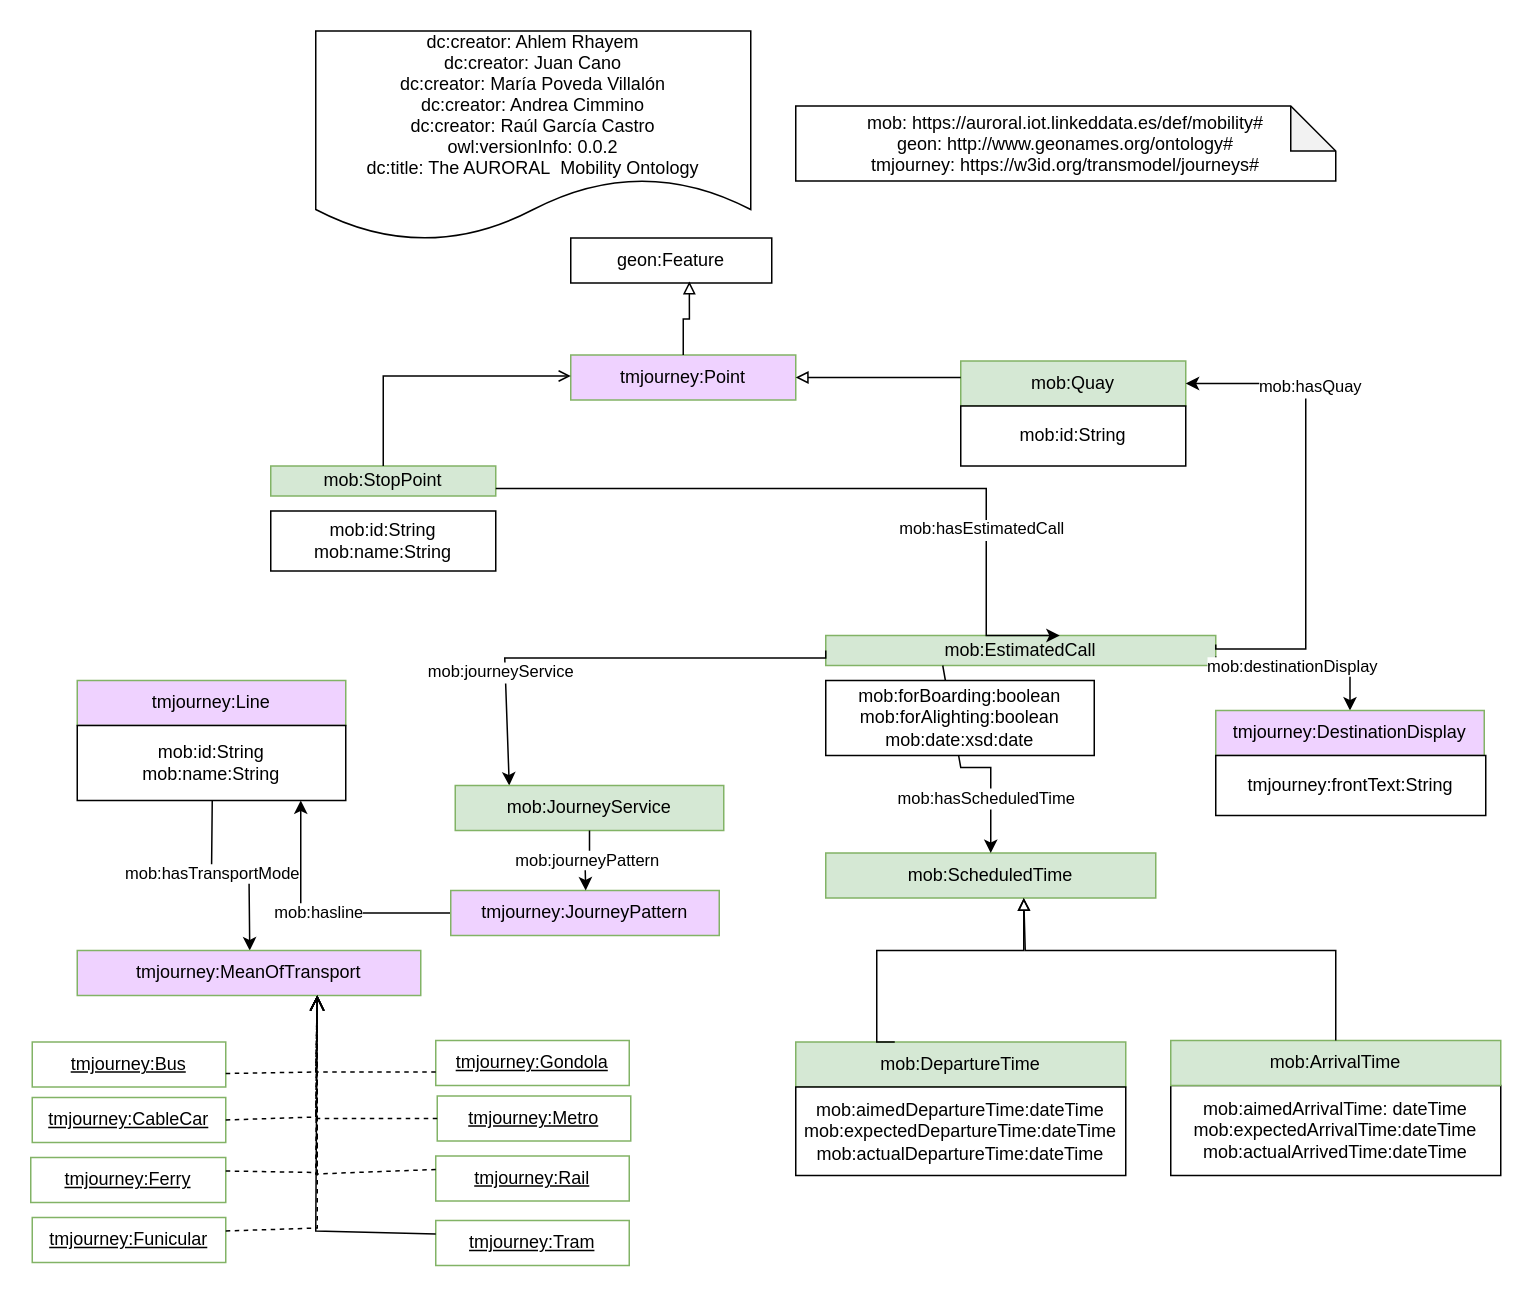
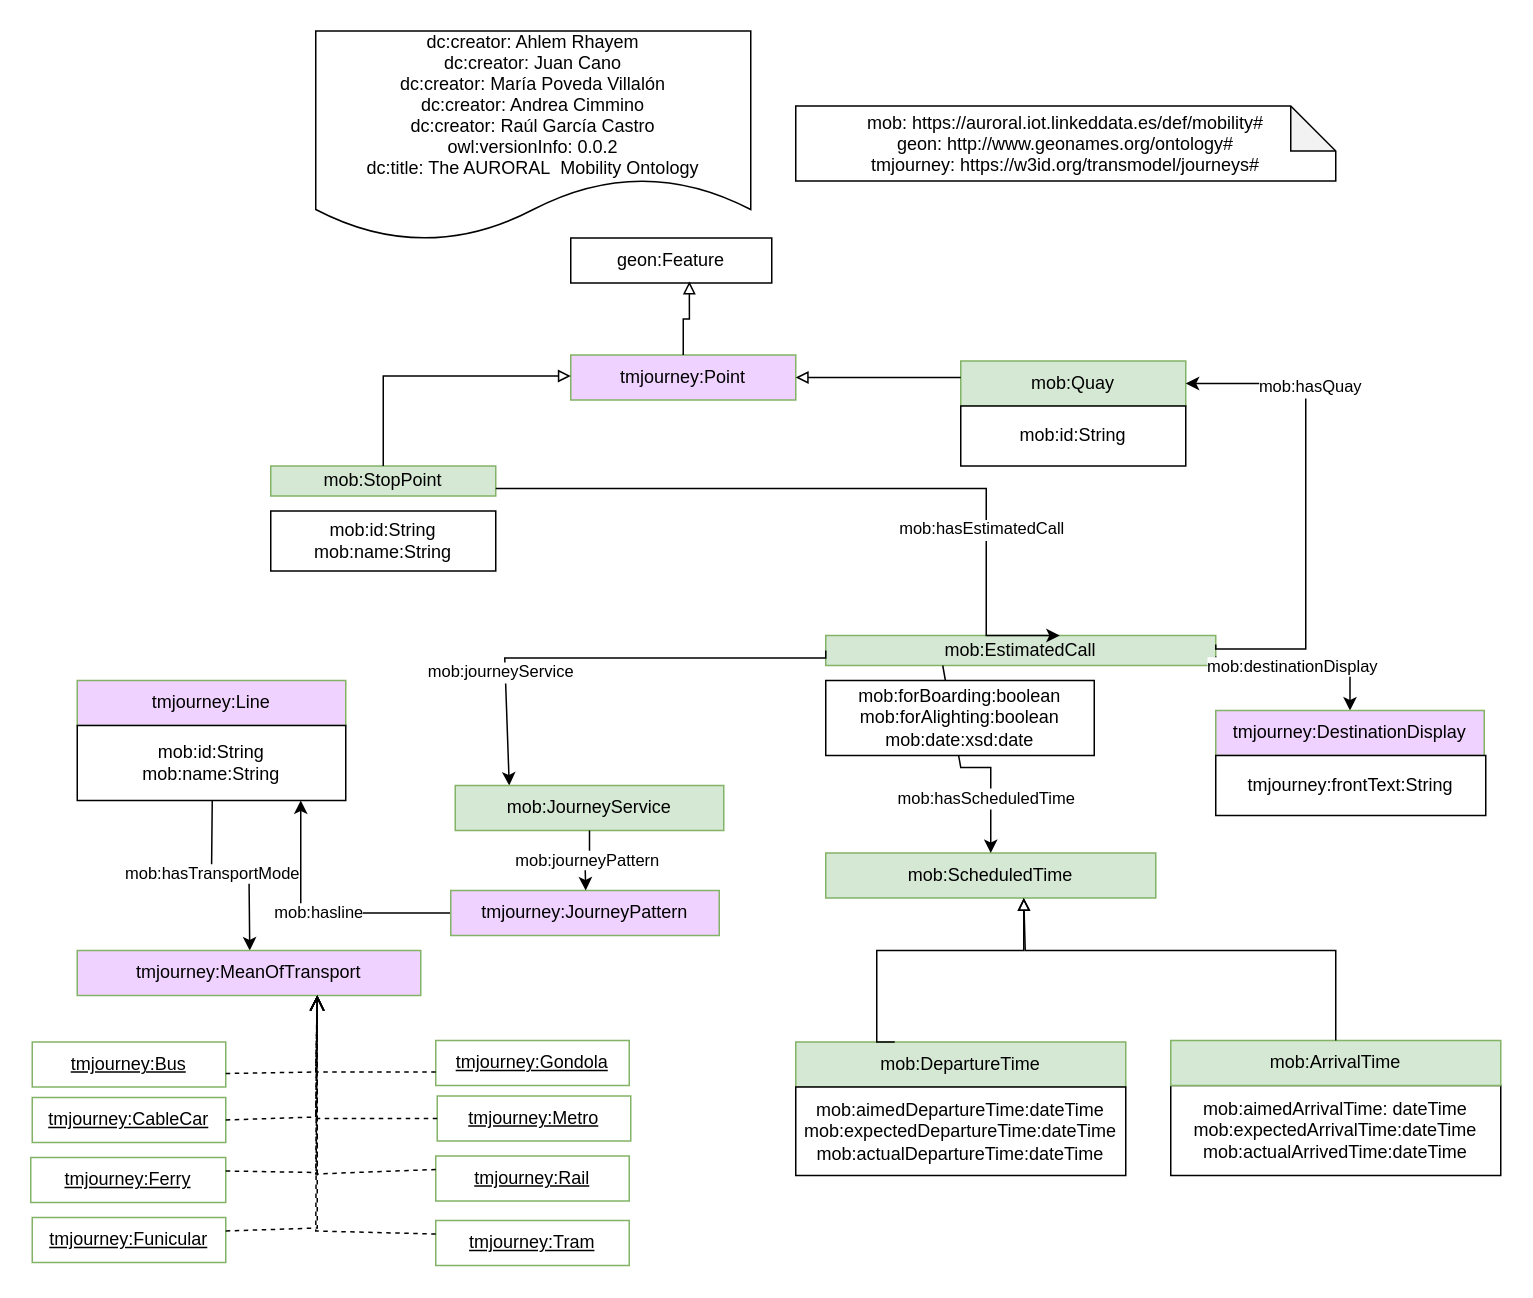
(561, 376) -> (557, 376)
(369, 1232) -> (369, 1232)
